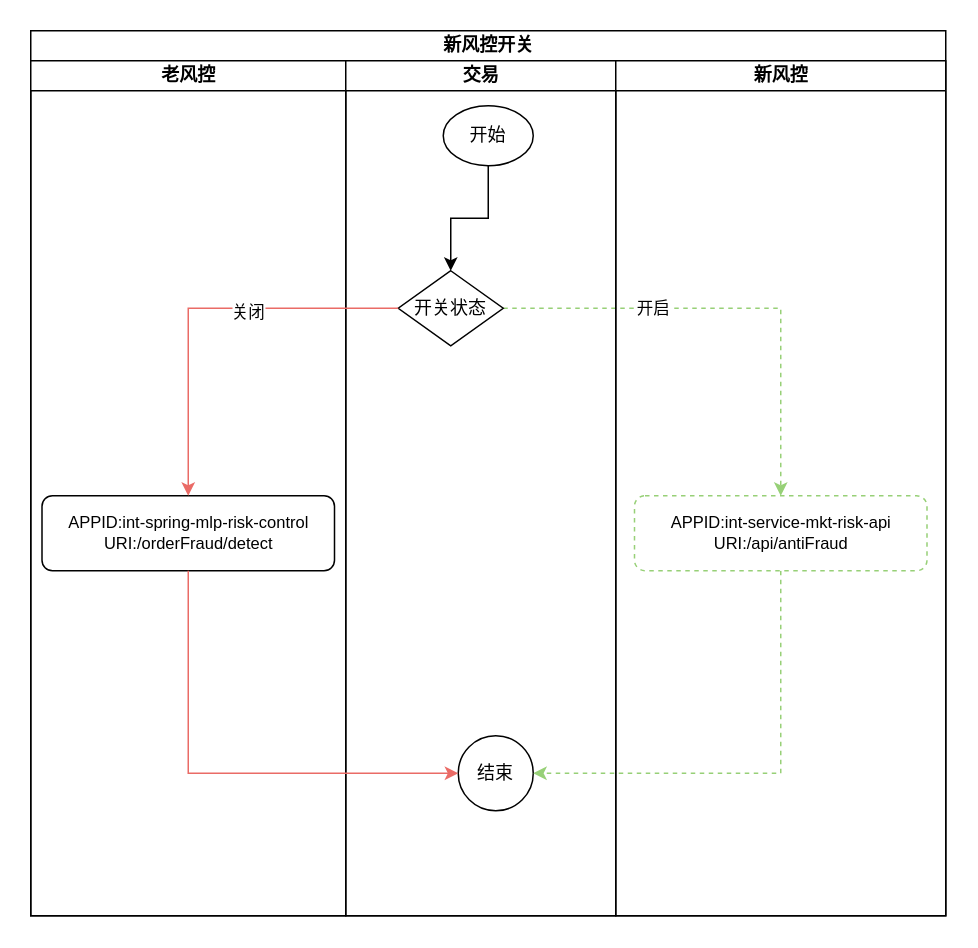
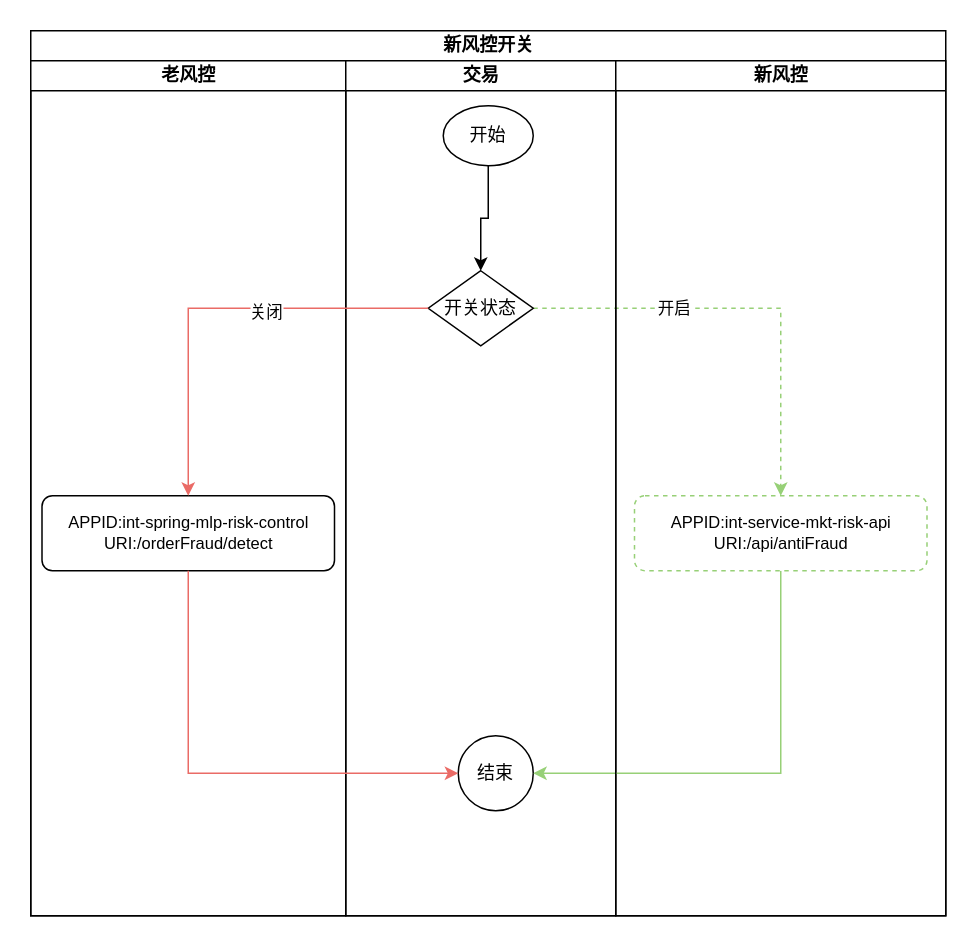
(451, 308) -> (481, 308)
(763, 773) -> (763, 773)
